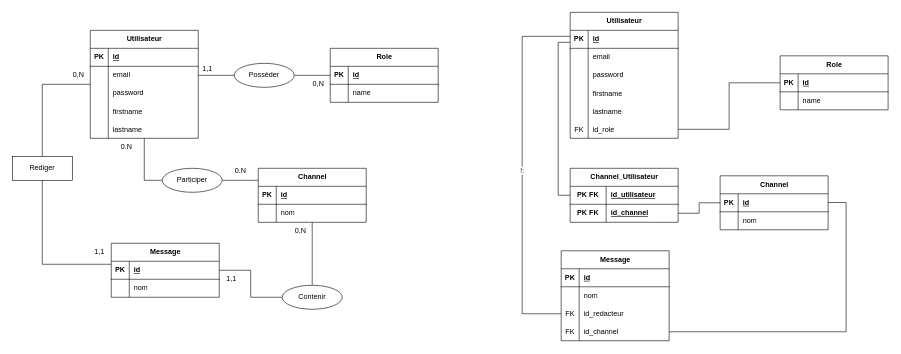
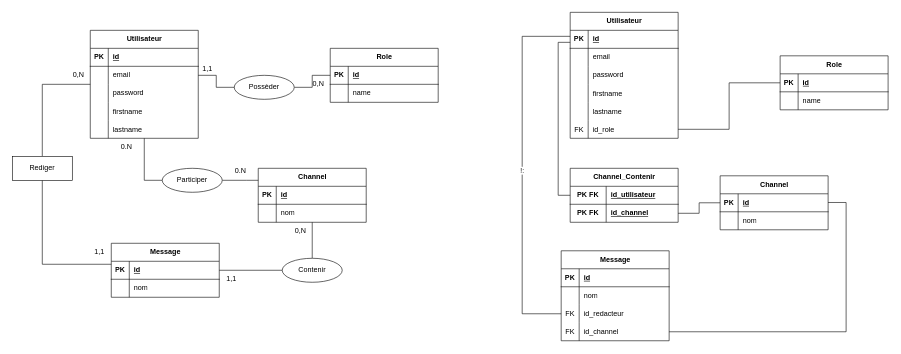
(264, 75) -> (264, 87)
(625, 177) -> (625, 177)
(312, 297) -> (312, 270)
